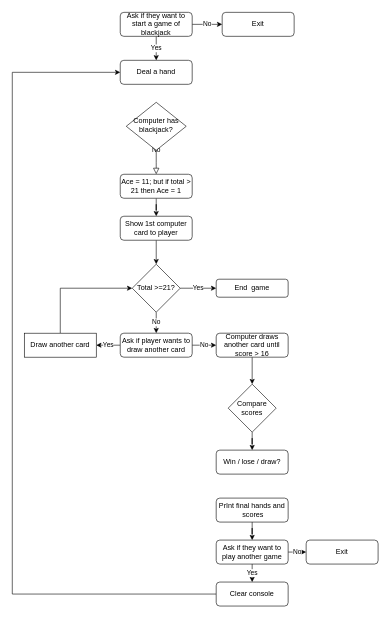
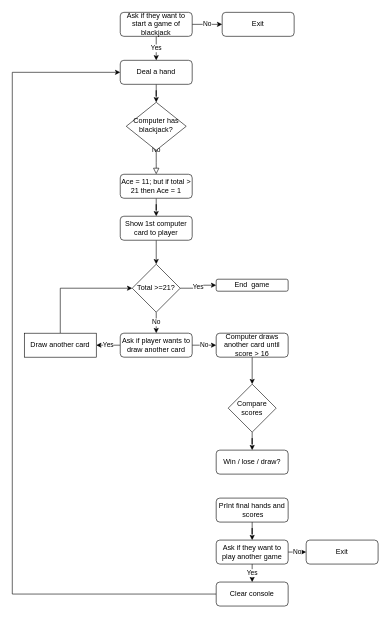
none -> (156, 93)
(252, 288) -> (252, 285)
